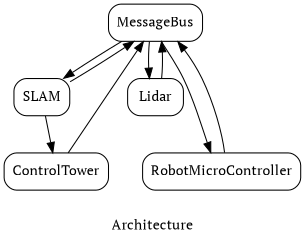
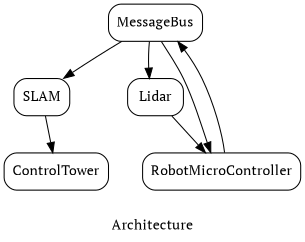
(98, 65) -> none
(162, 65) -> (185, 131)
(103, 101) -> none
